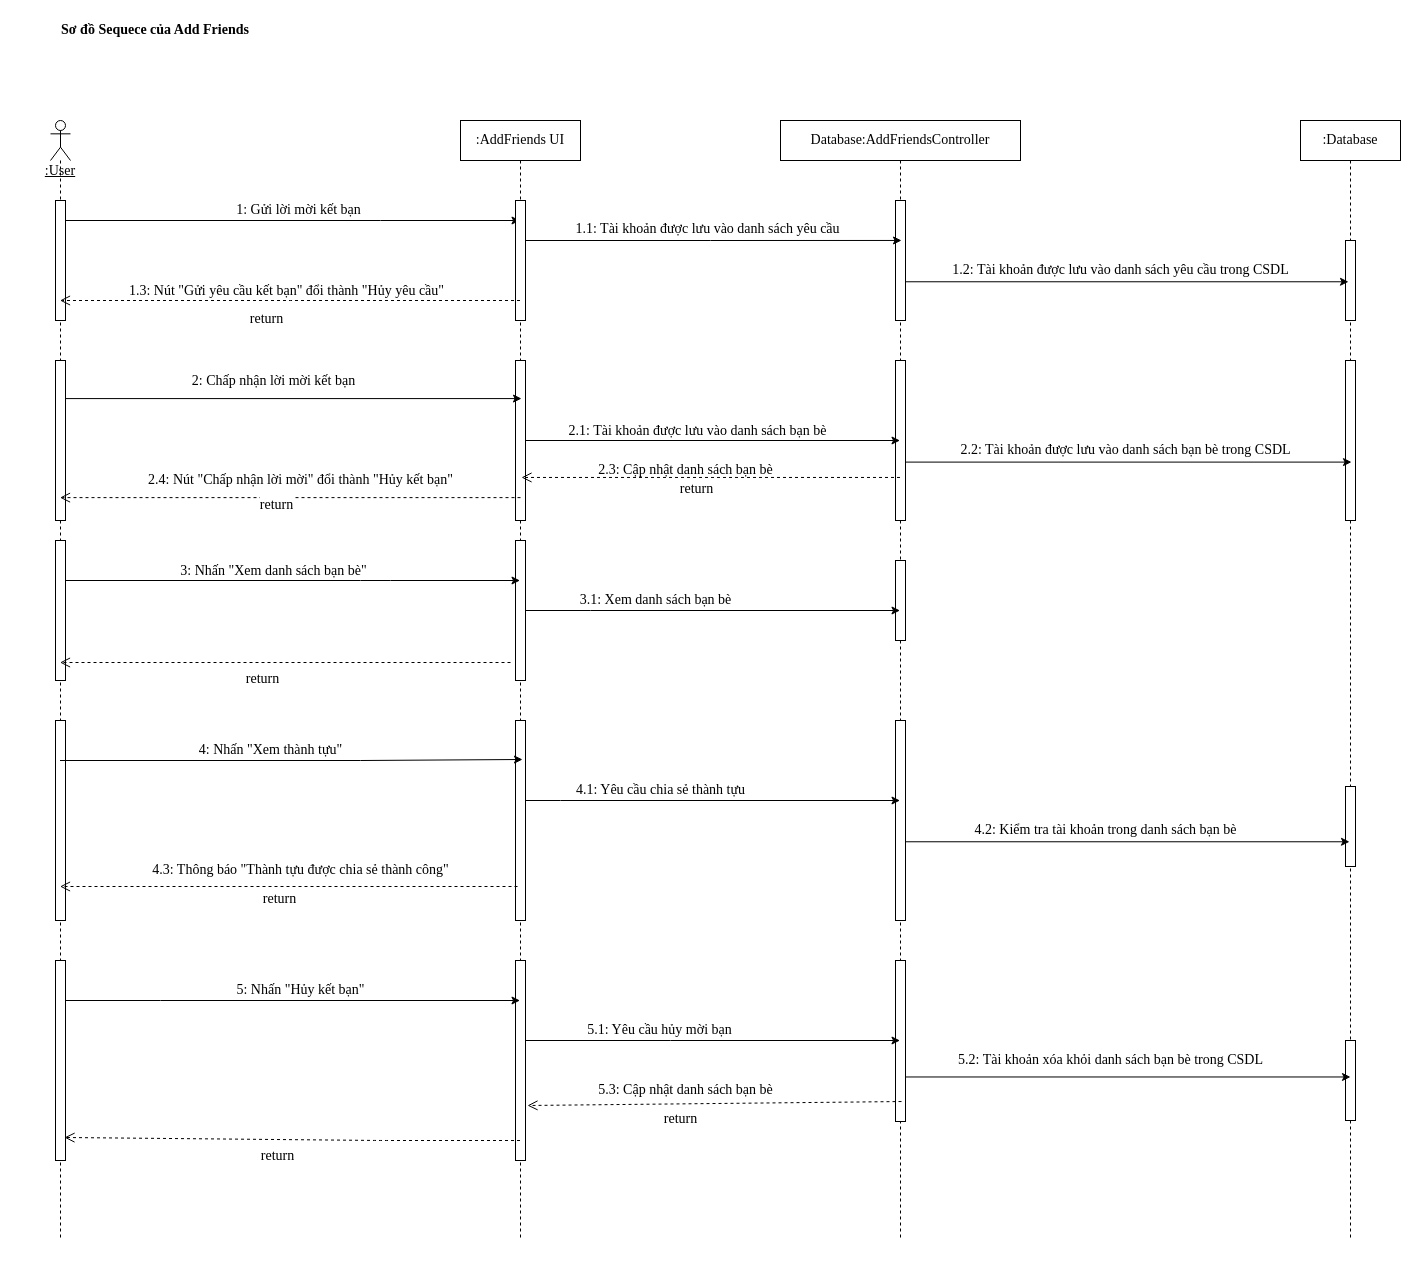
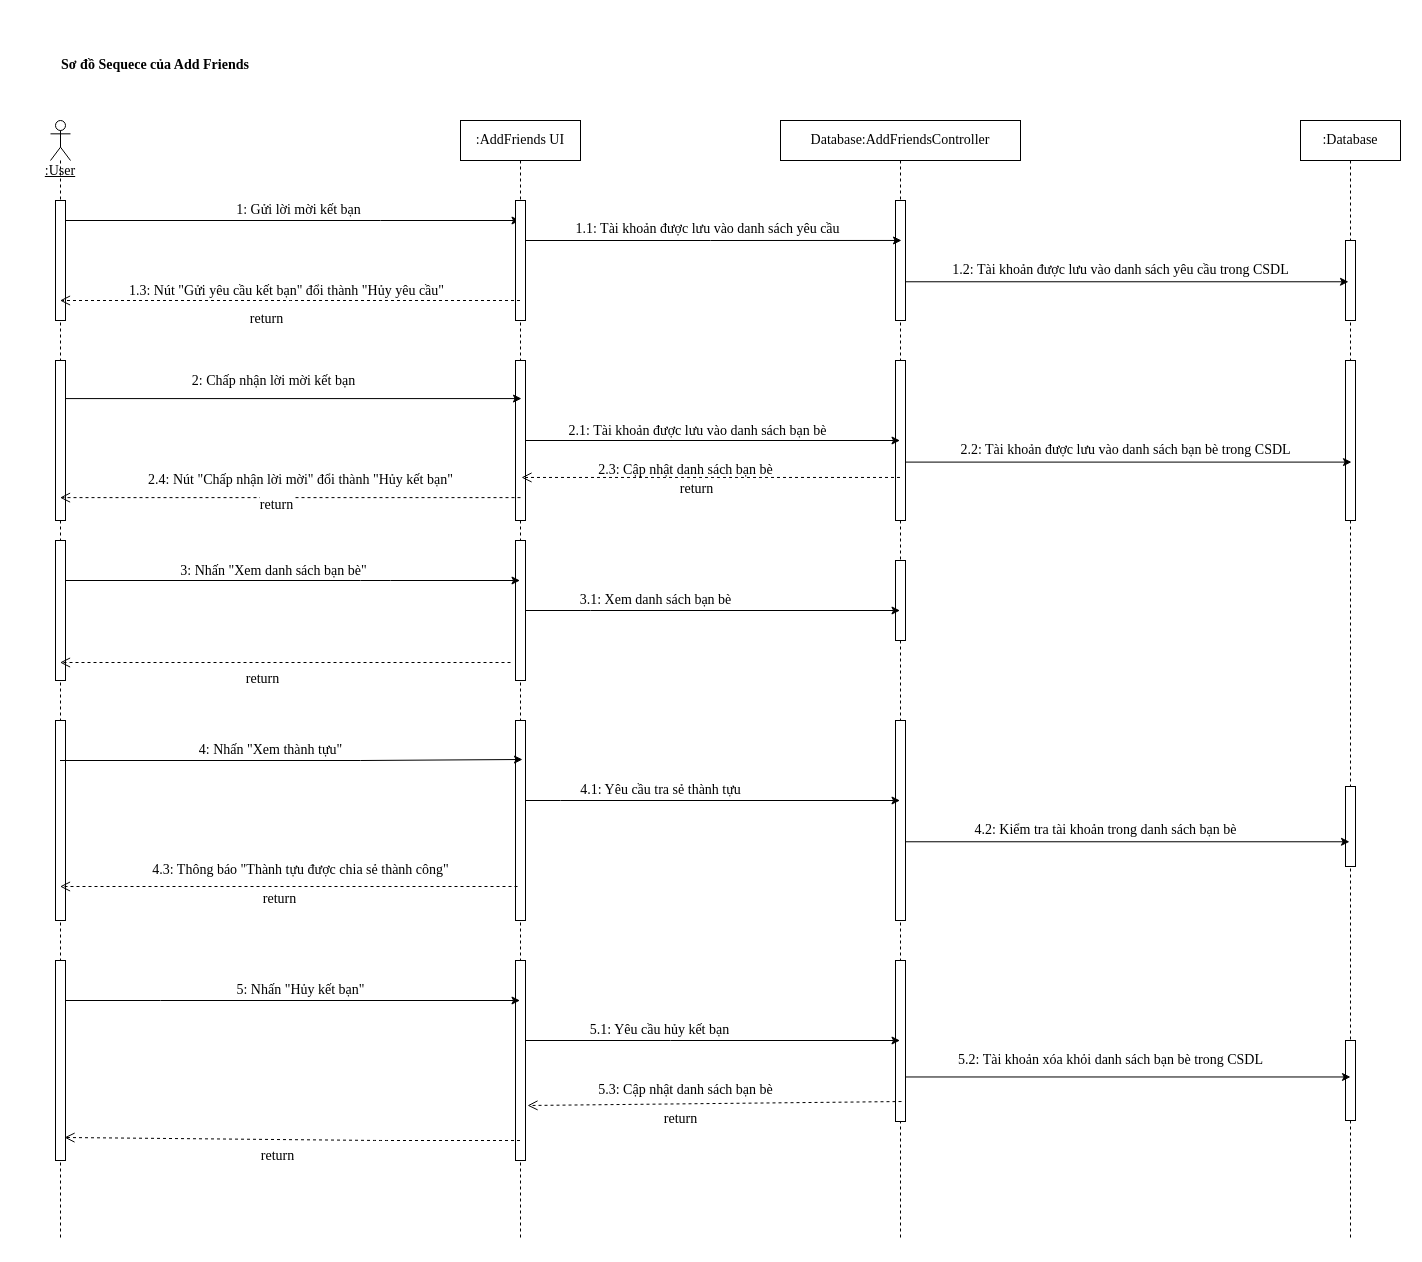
(156, 31) -> (156, 66)
(661, 791) -> (661, 791)
(660, 1031) -> (660, 1031)
